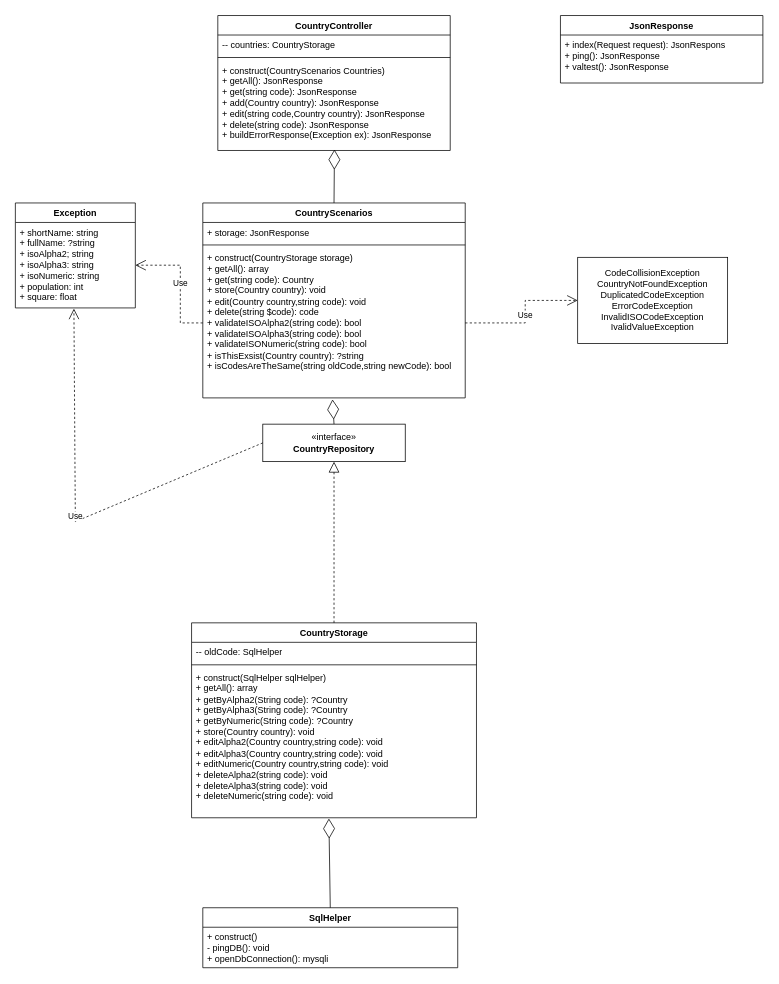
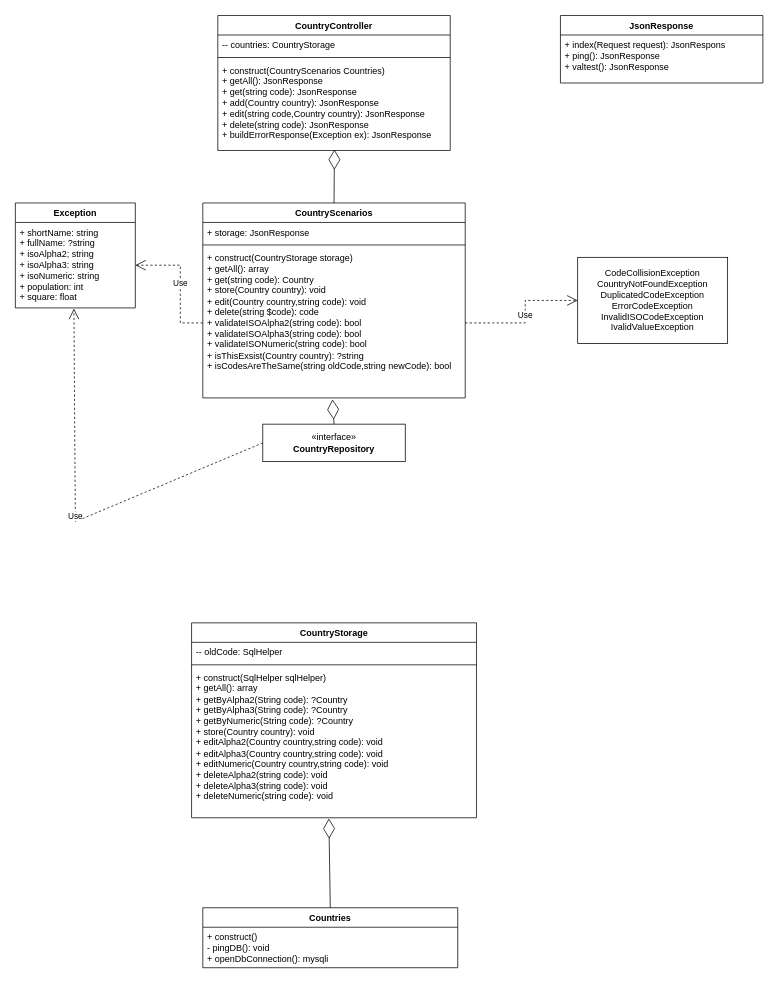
(334, 548) -> none
(330, 919) -> (330, 919)
